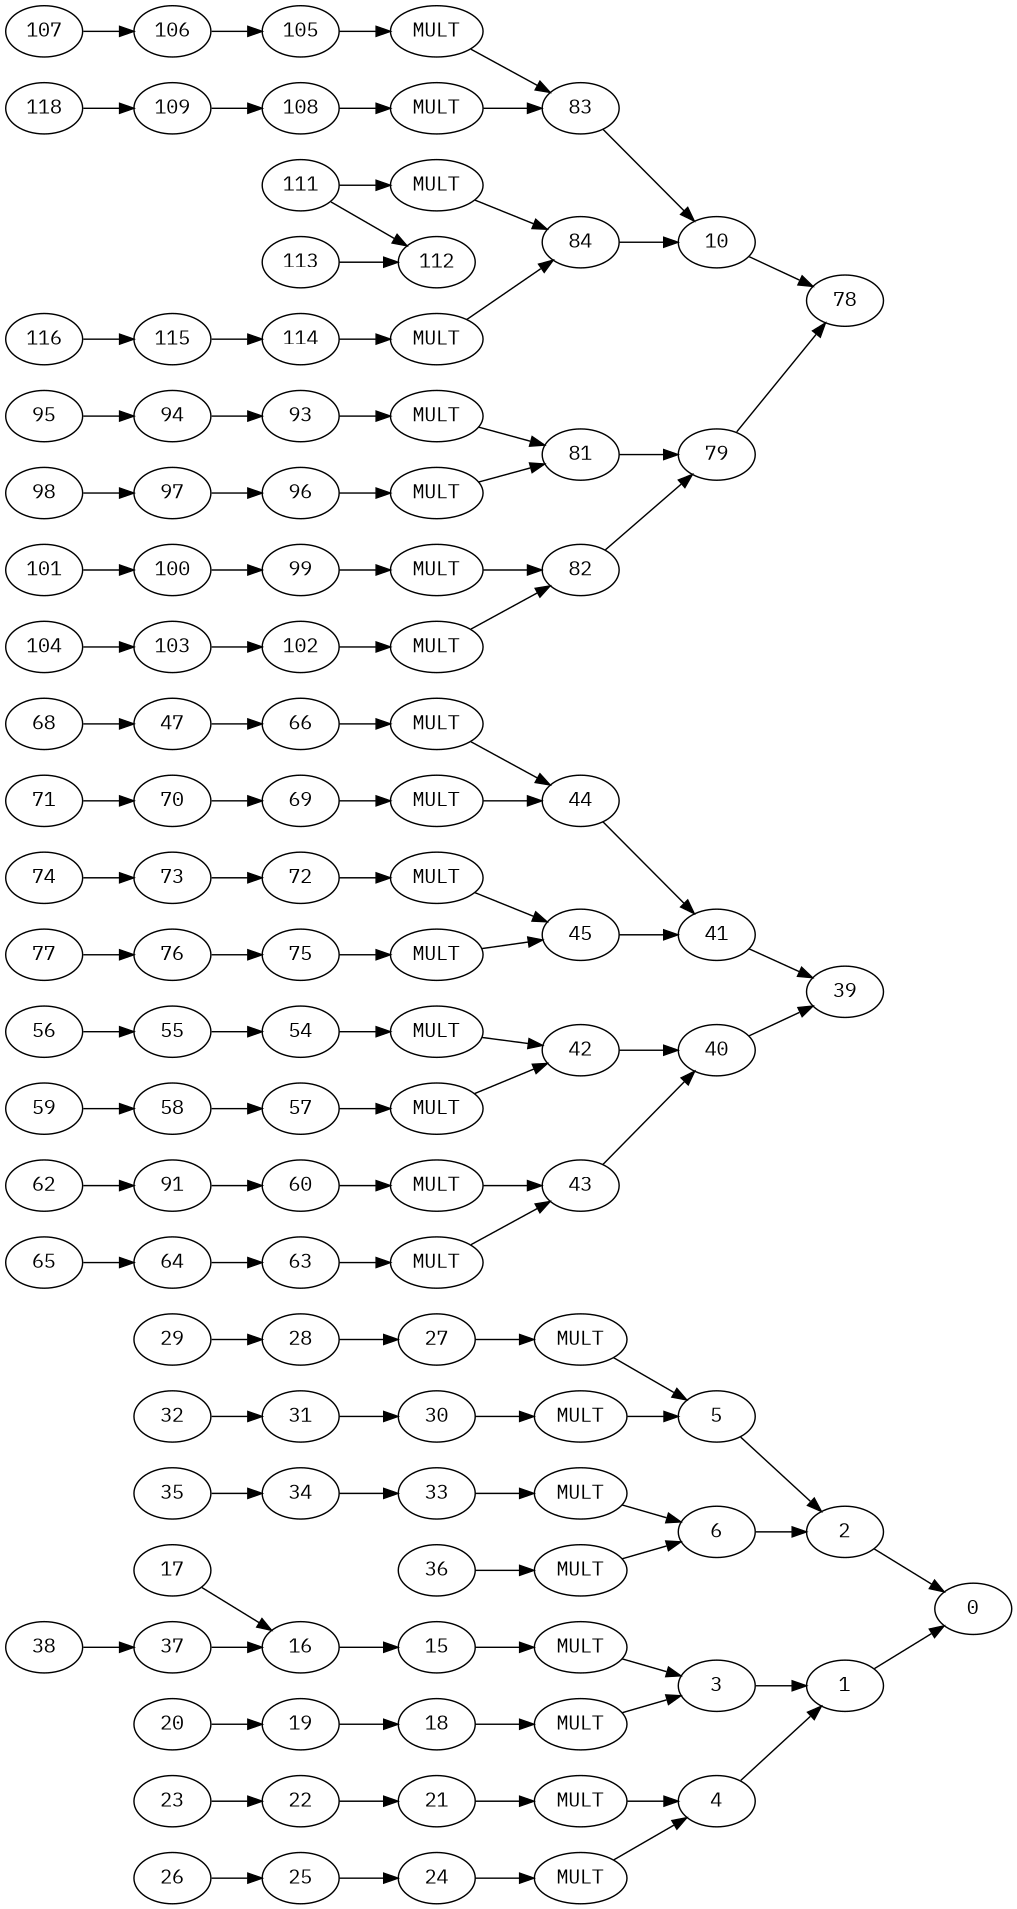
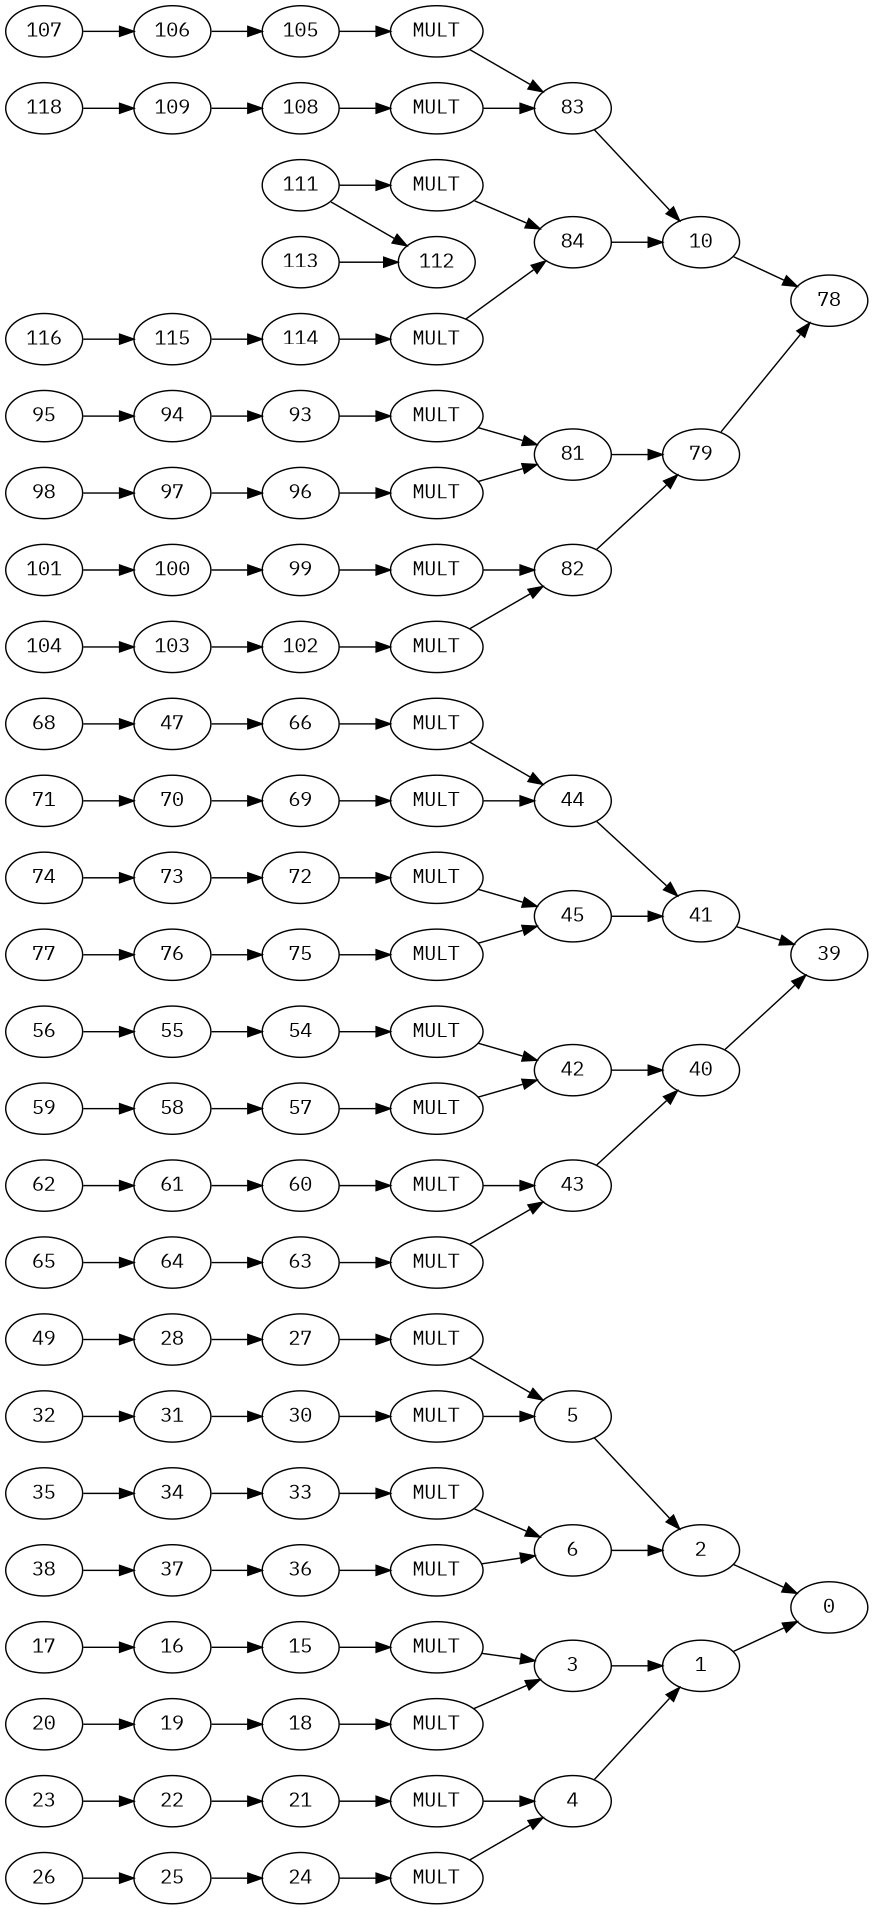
(172, 1186) -> (172, 1186)
(172, 1339) -> (44, 1339)
(230, 1647) -> (230, 1570)
